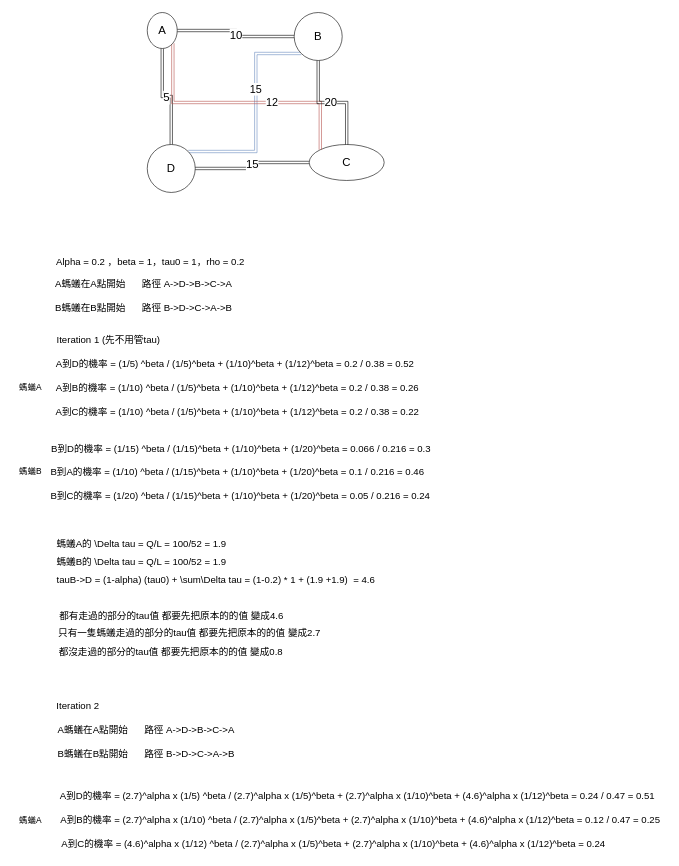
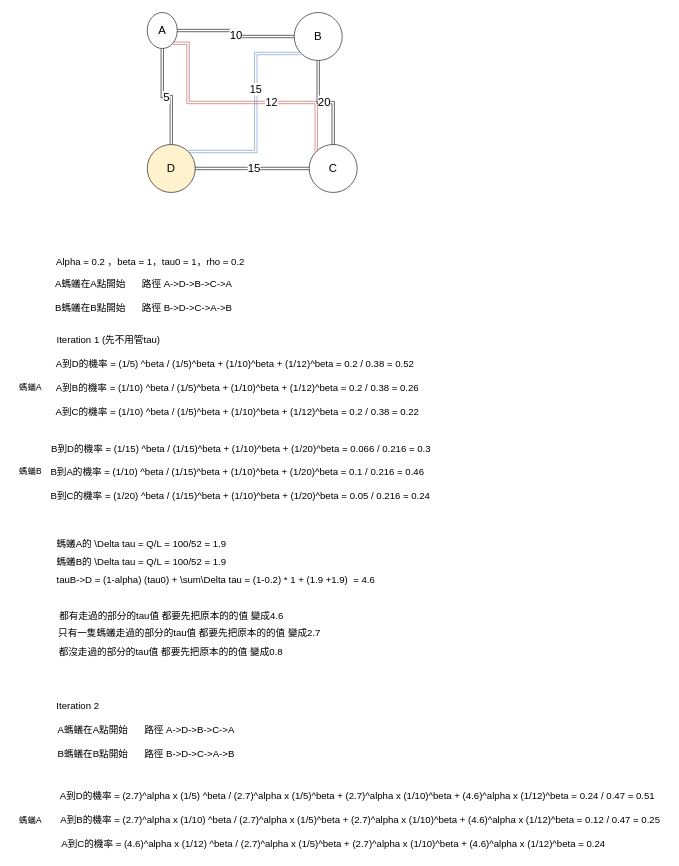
(347, 162) -> (333, 168)
(171, 168) -> (171, 168)
